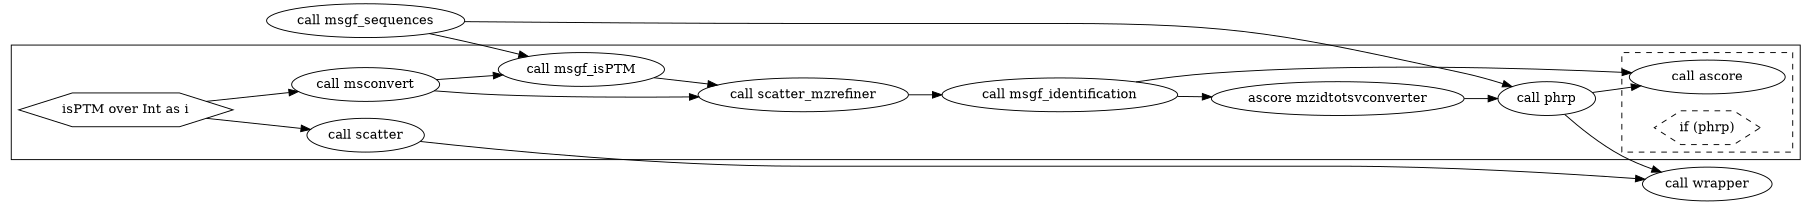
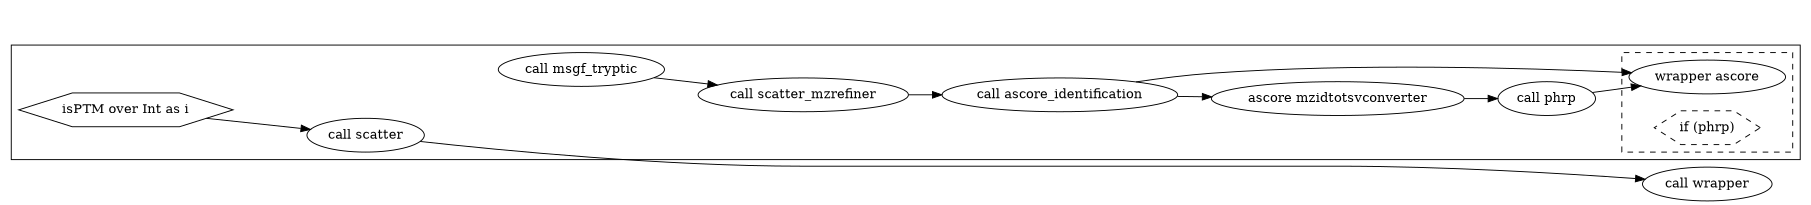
(366, 21) -> none
(581, 69) -> (581, 69)
(1707, 77) -> (1707, 77)
(366, 84) -> none
(1060, 95) -> (1060, 95)
(1606, 146) -> none
